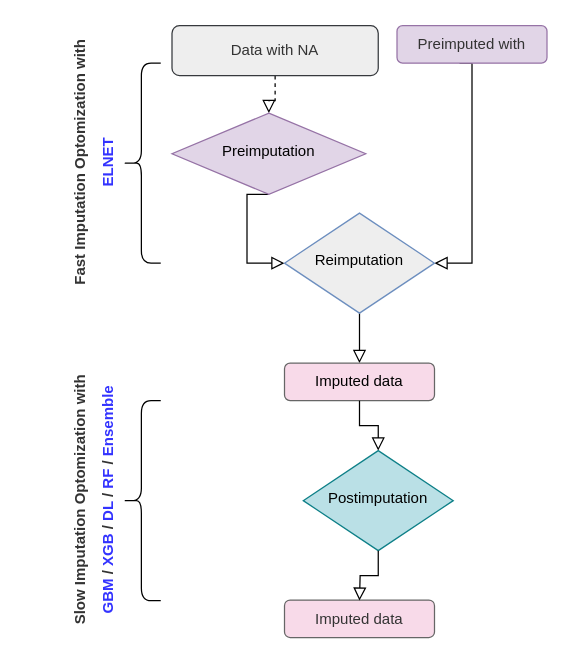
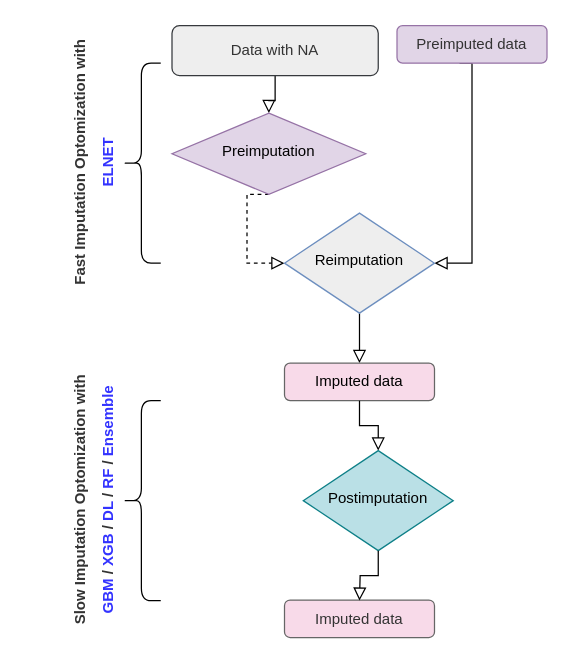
(472, 44) -> (472, 44)
(275, 88) -> (275, 88)
(247, 231) -> (247, 231)
